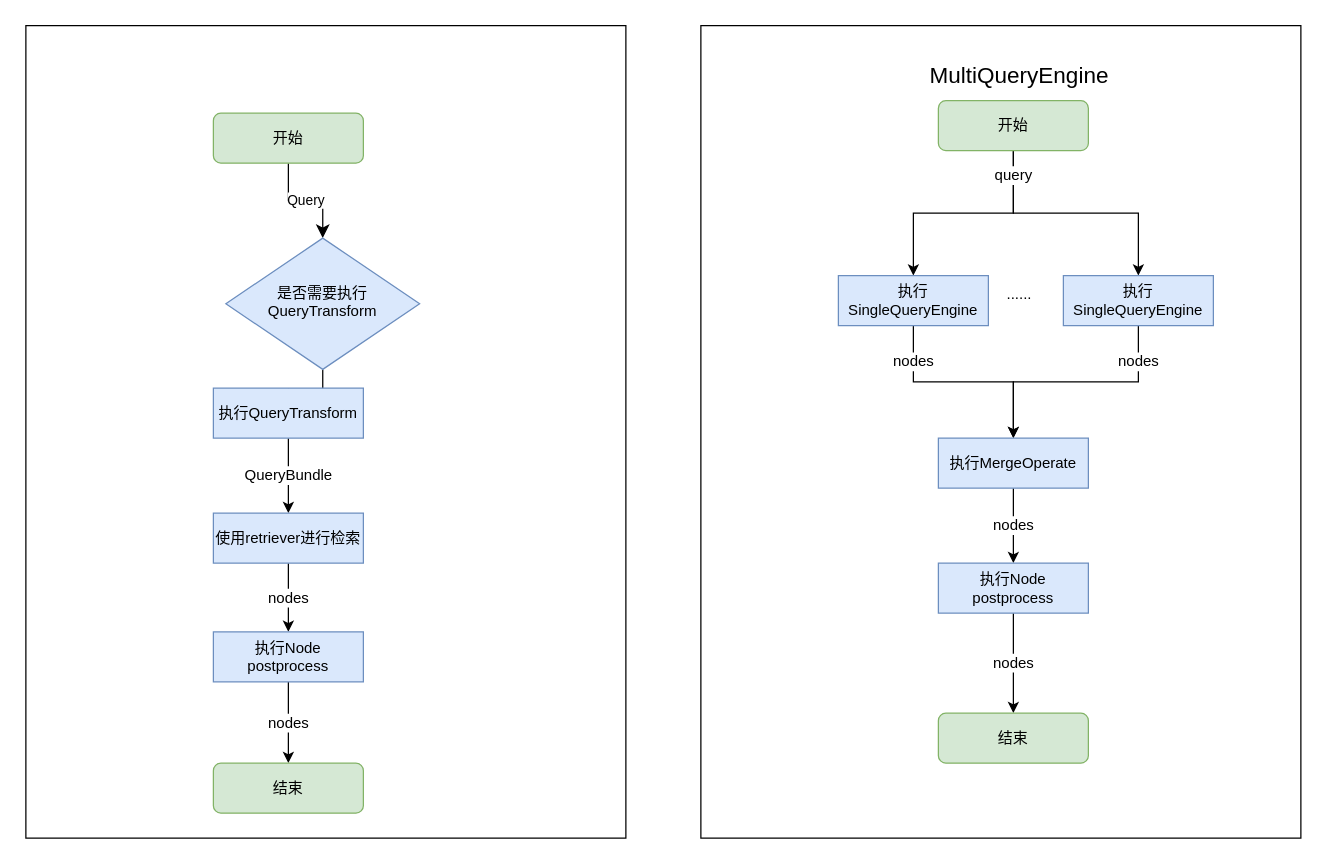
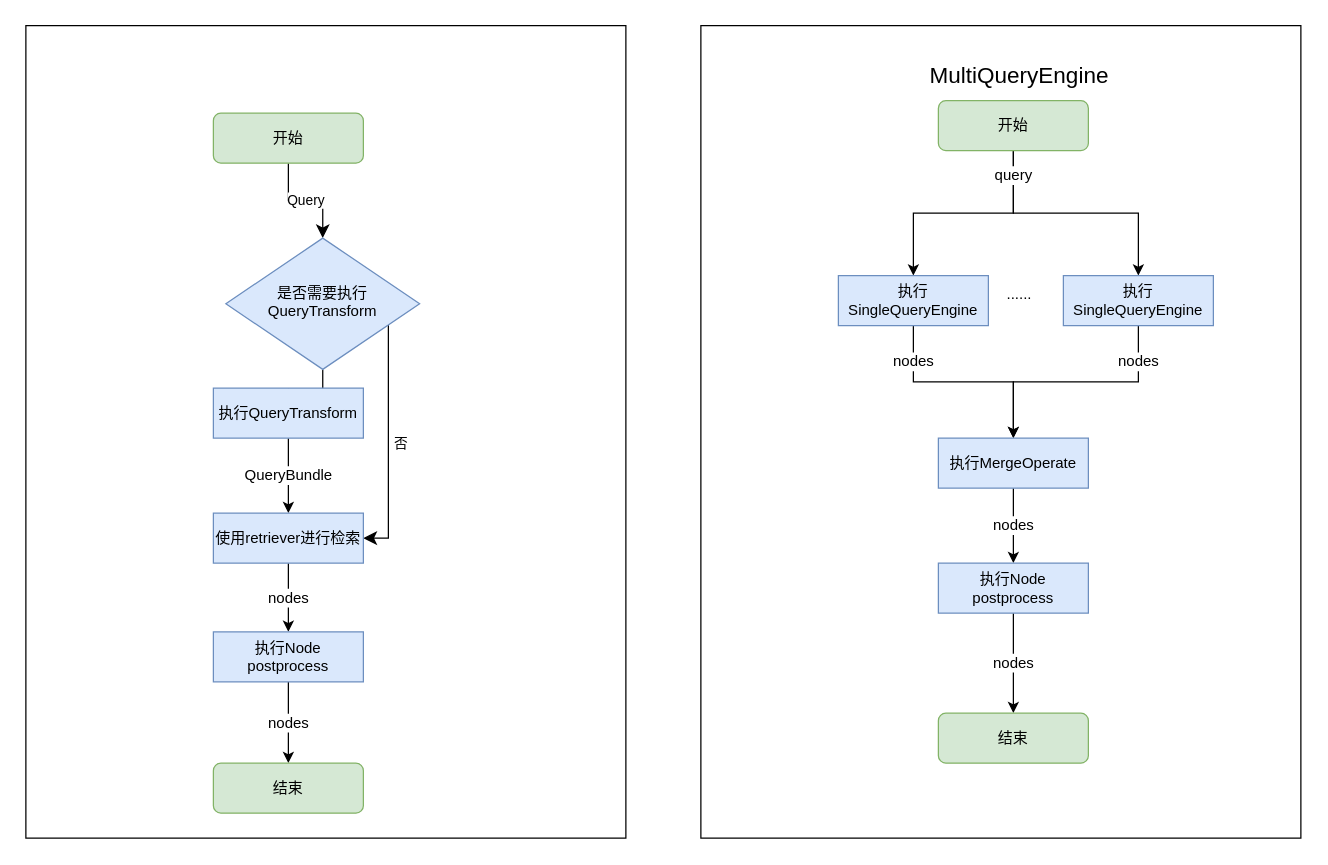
none -> (388, 439)
